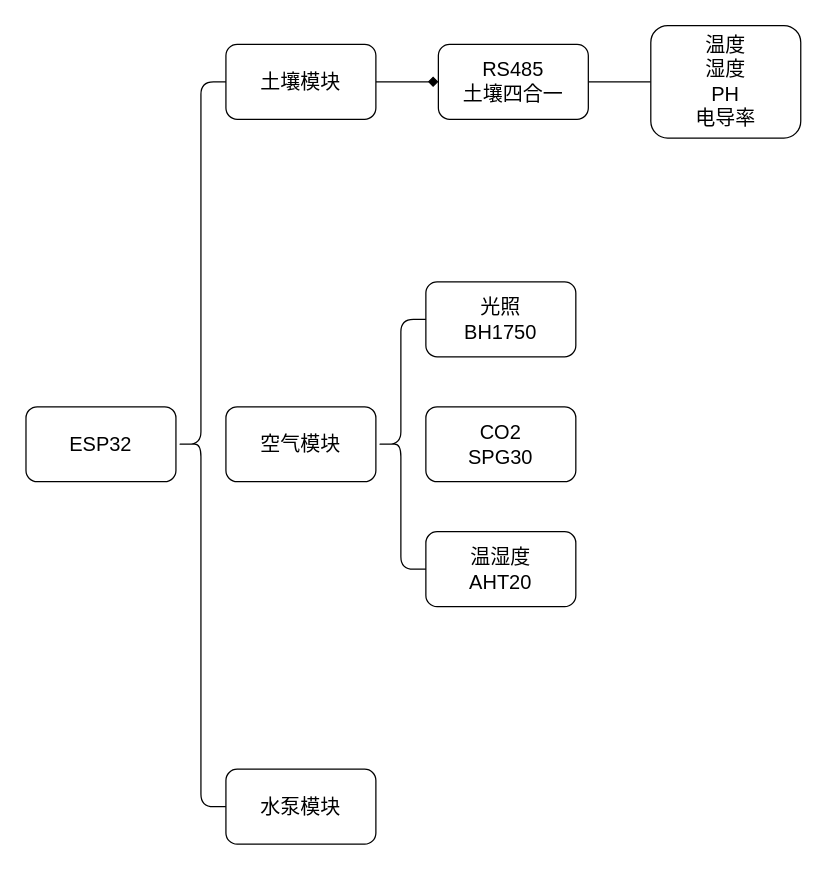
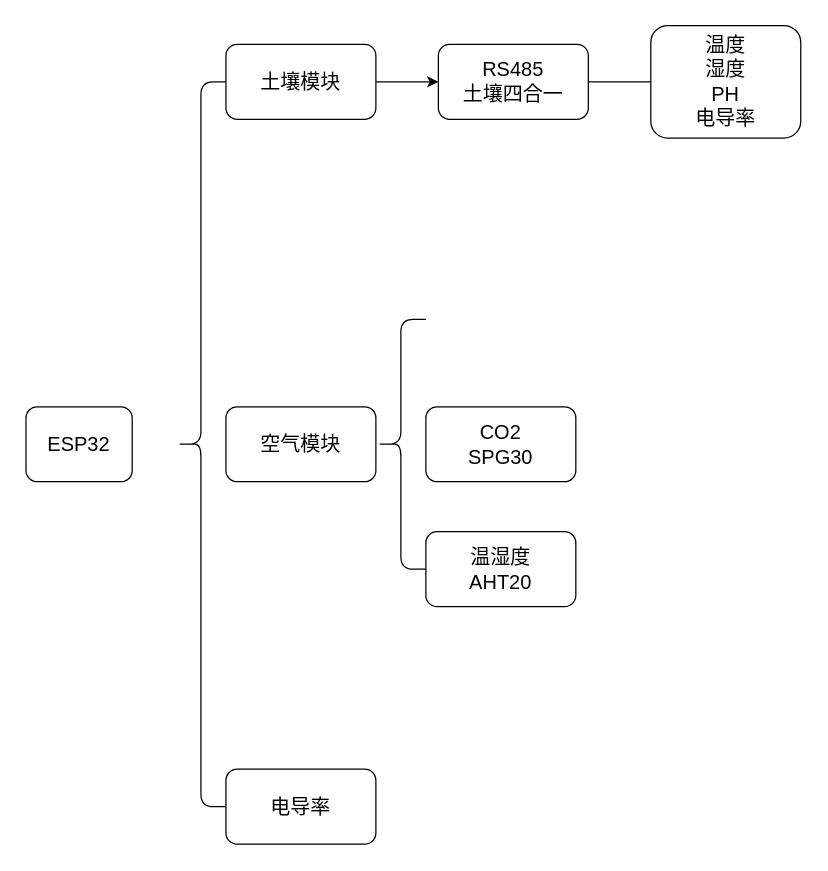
(427, 82) -> (428, 82)
(501, 319) -> none
(101, 444) -> (79, 444)
(301, 807) -> (301, 807)
